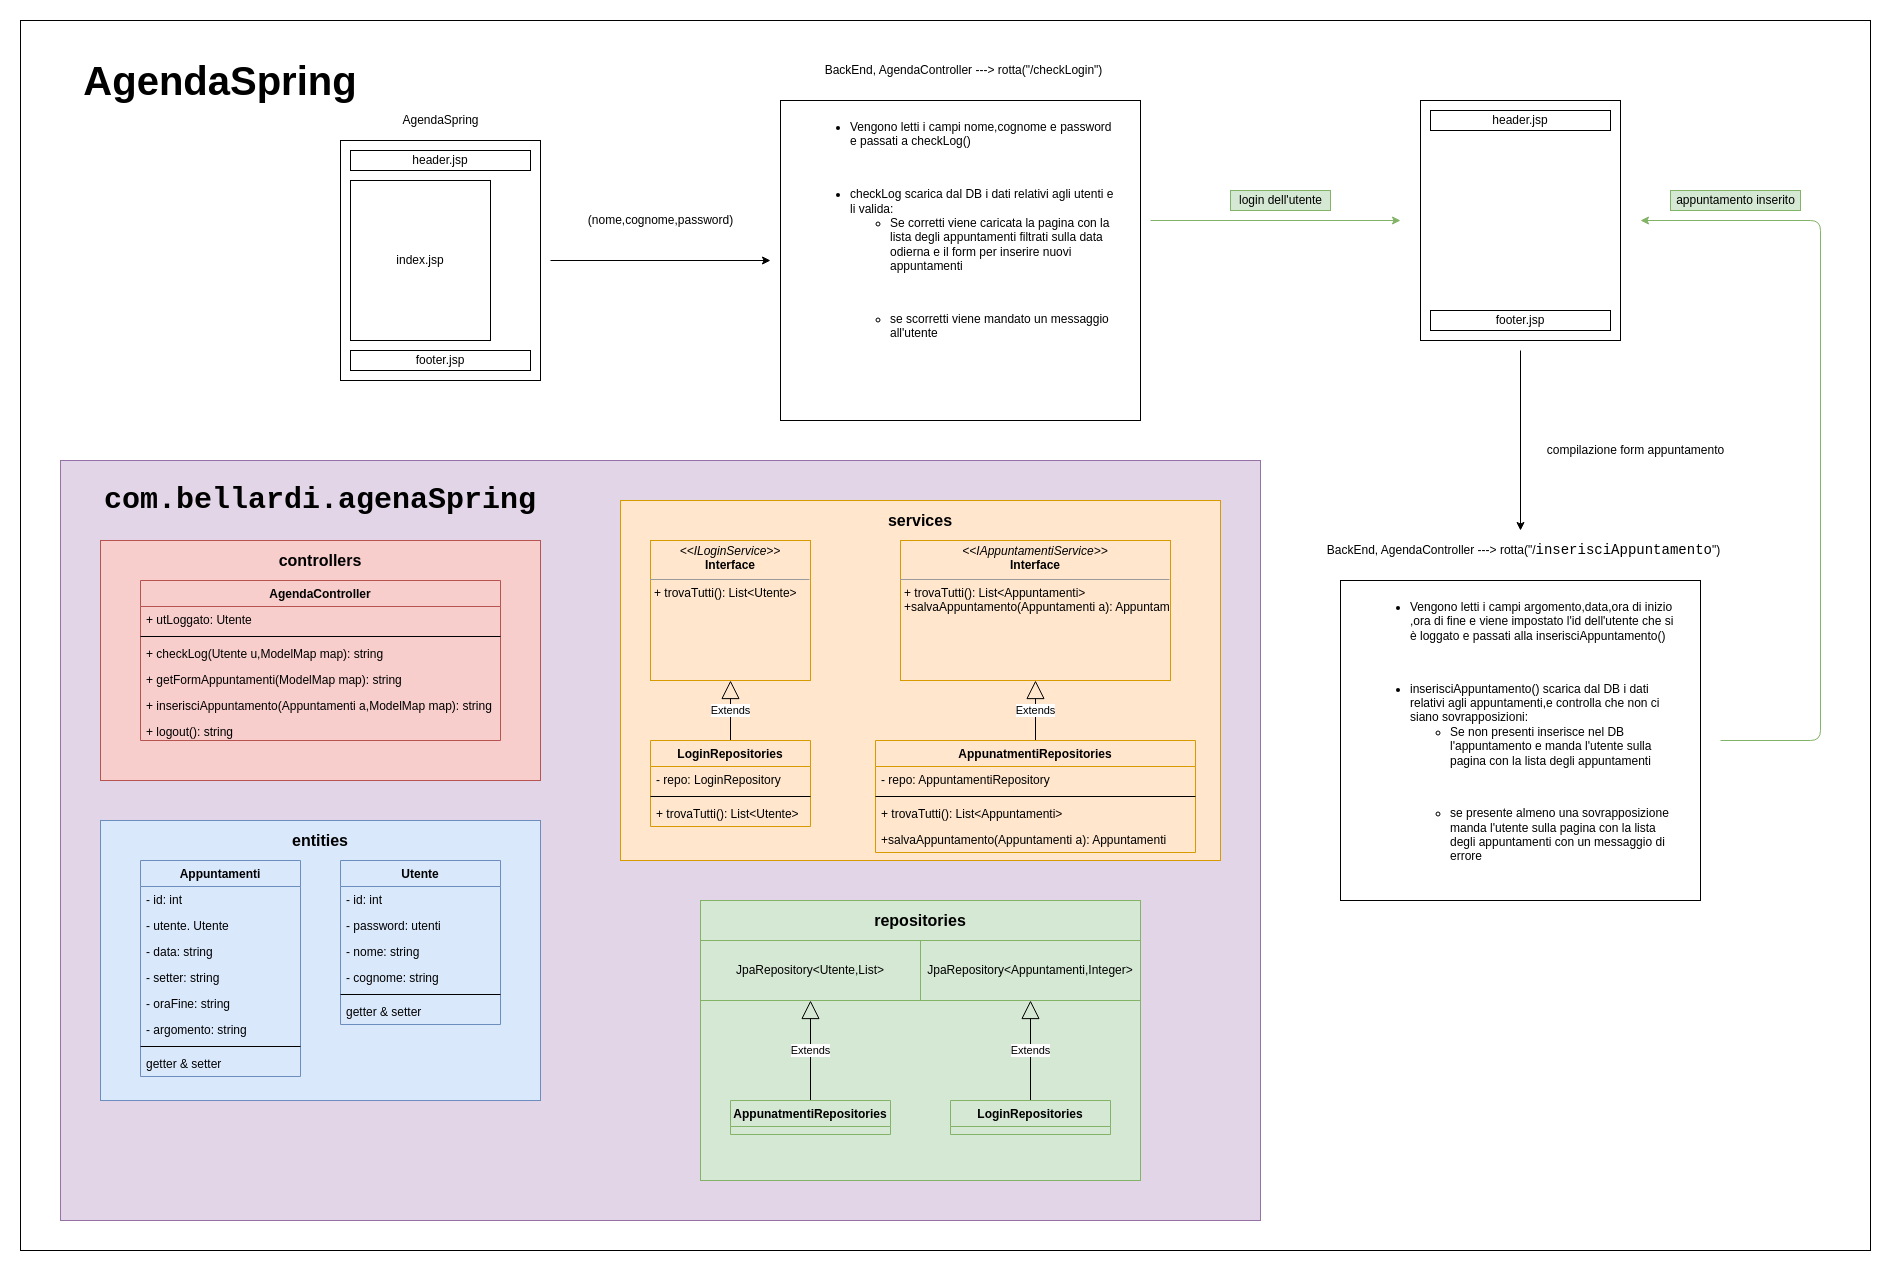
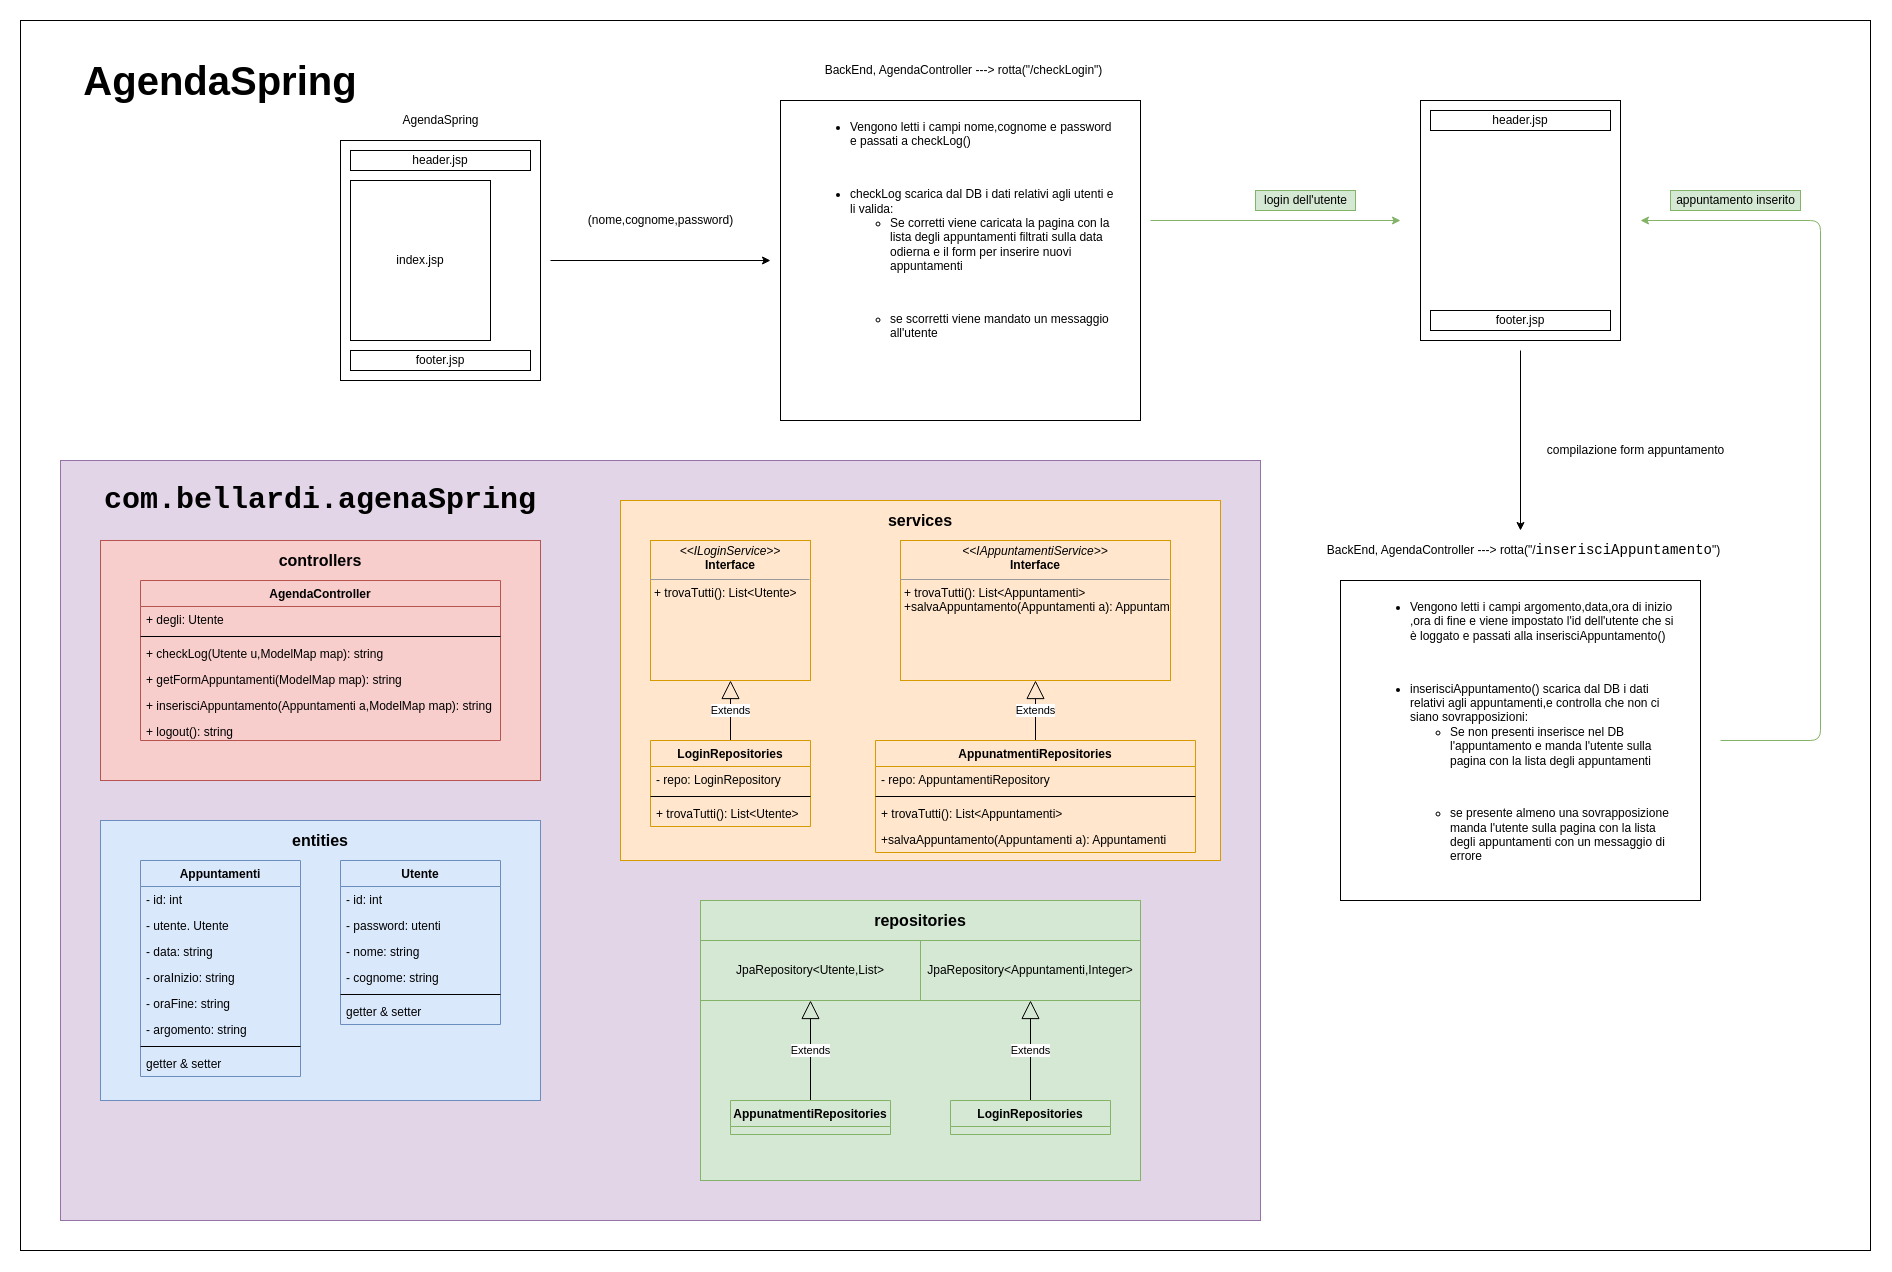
(1281, 201) -> (1306, 201)
(205, 620) -> (189, 620)
(194, 978) -> (200, 978)
